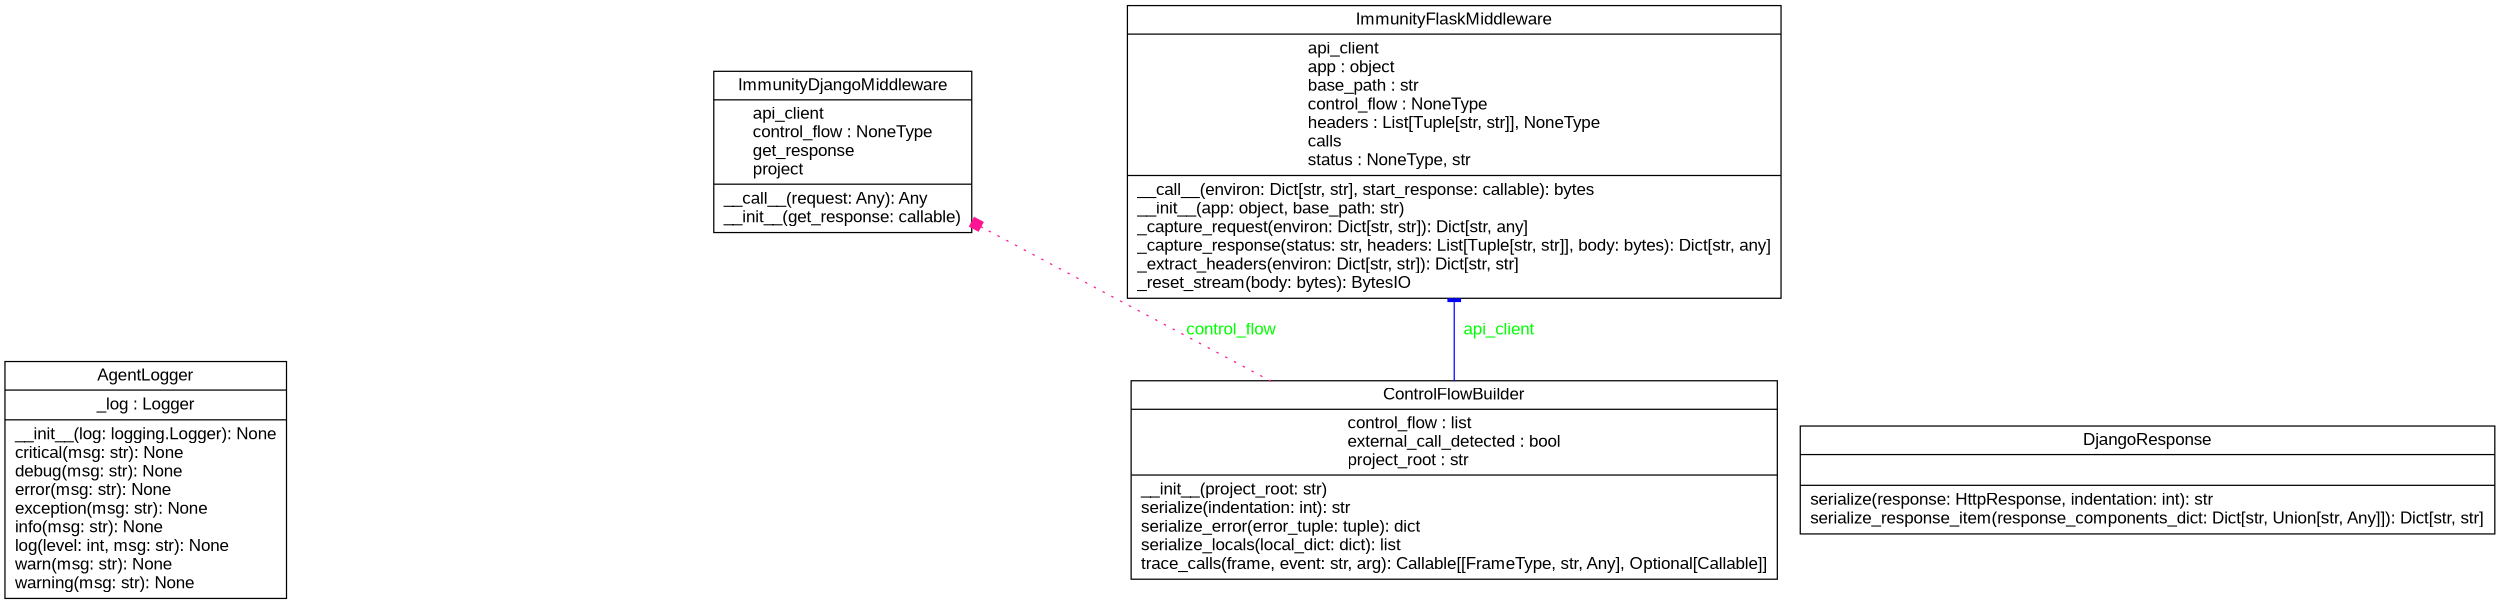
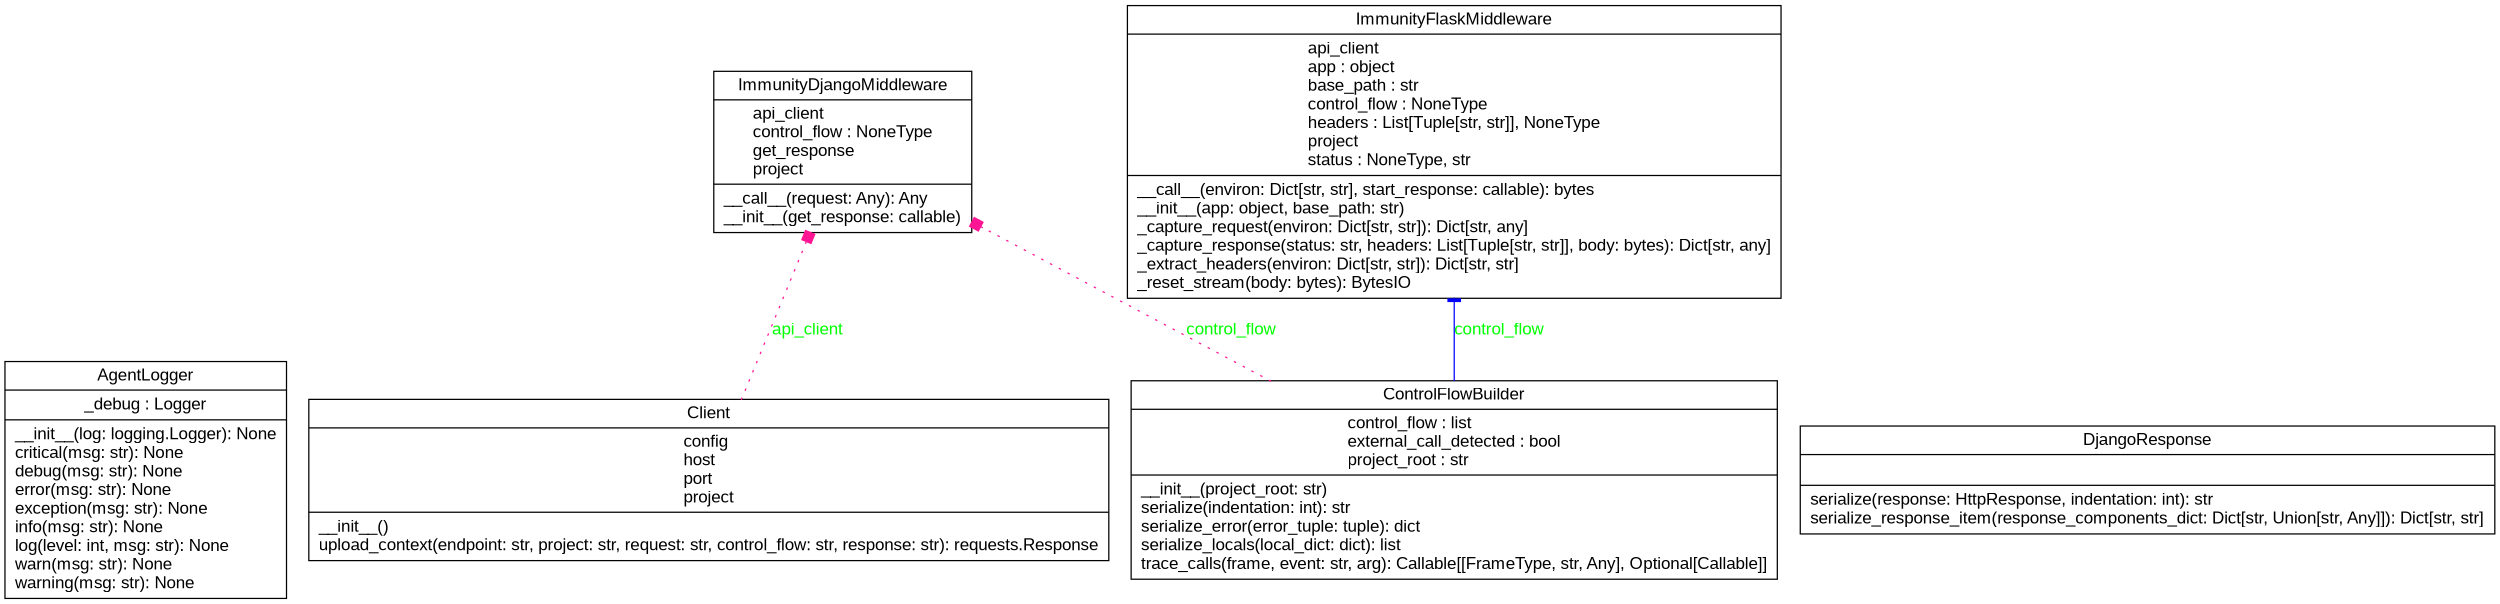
(1325, 141) -> (1333, 141)
(1499, 330) -> (1499, 330)
(146, 404) -> (146, 404)
none -> (709, 480)
